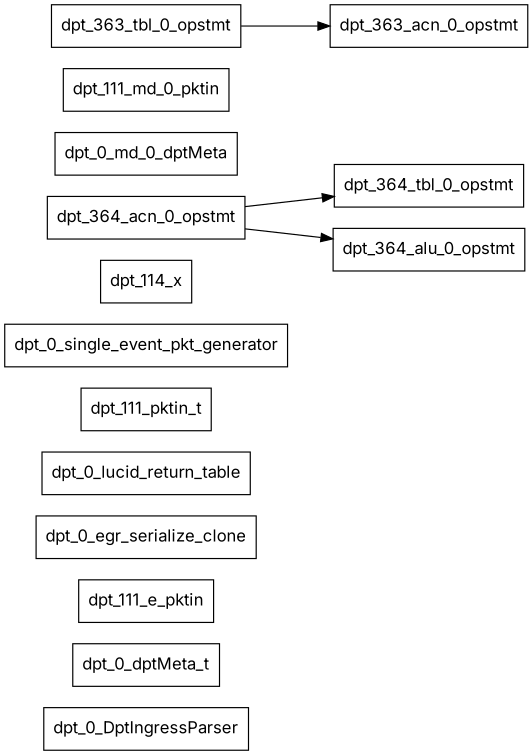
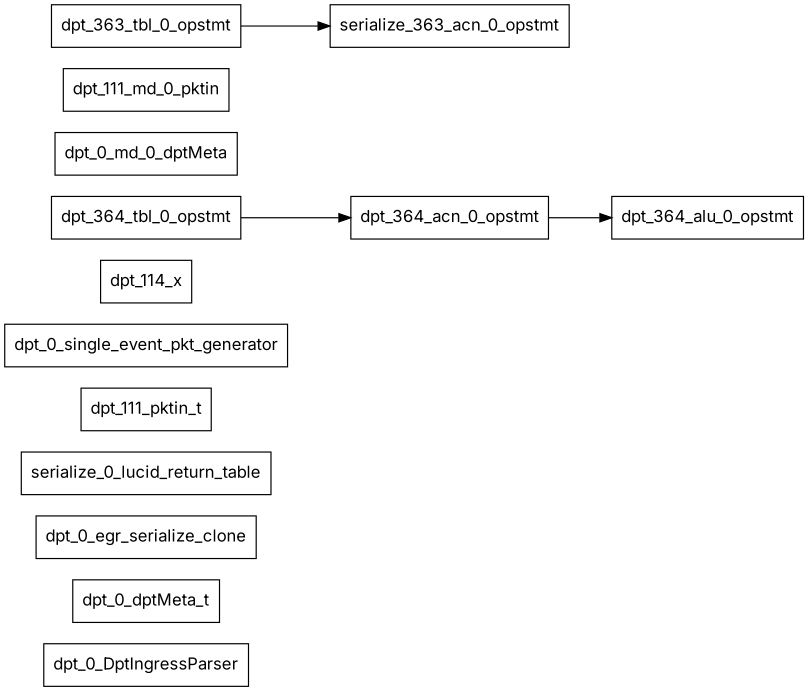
(429, 26) -> (450, 26)
(284, 202) -> (290, 218)
(146, 473) -> (146, 473)
(146, 601) -> none
